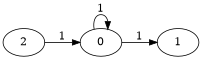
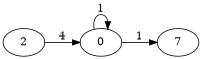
(62, 37) -> (62, 37)
(178, 42) -> (178, 42)
